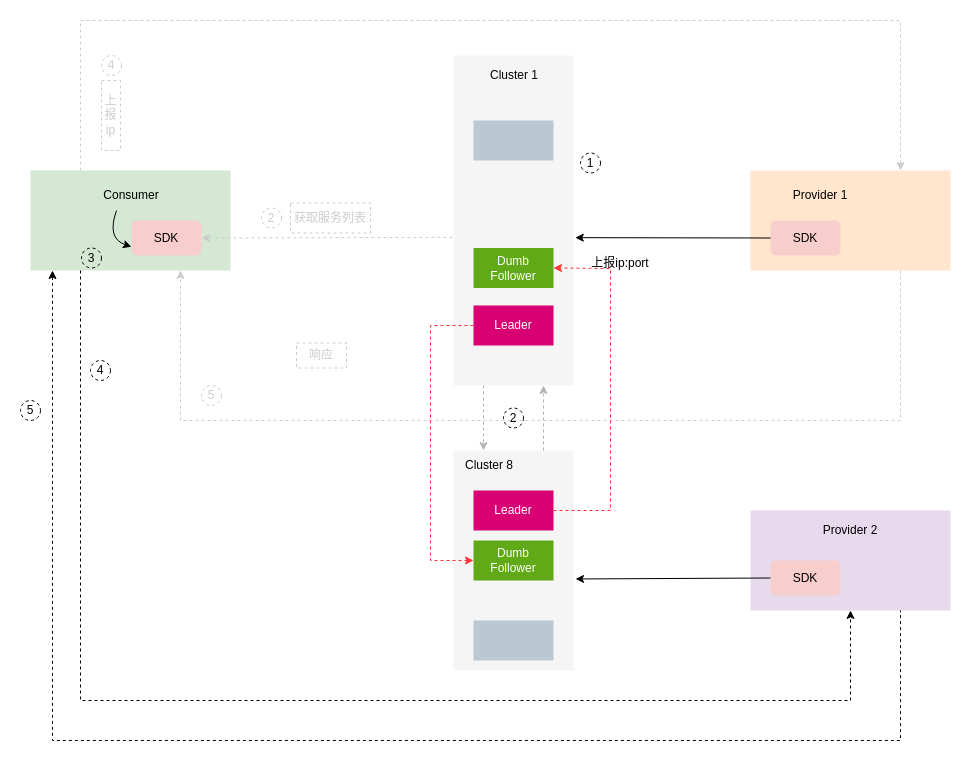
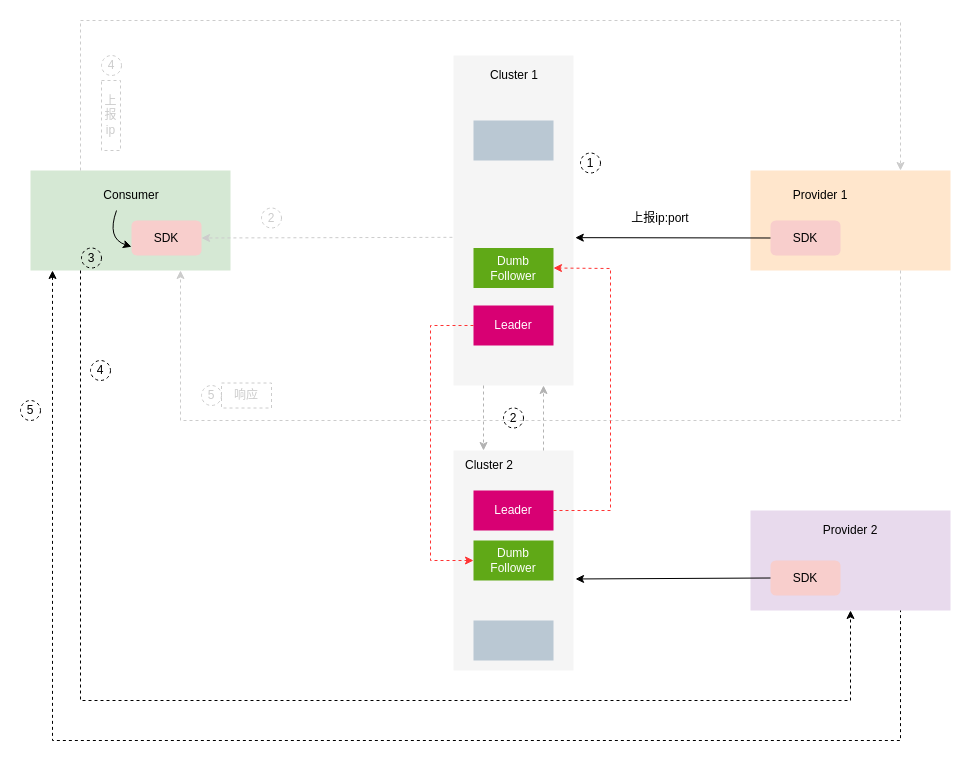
(331, 218) -> none
(621, 263) -> (661, 218)
(322, 356) -> (247, 396)
(490, 466) -> (490, 466)
